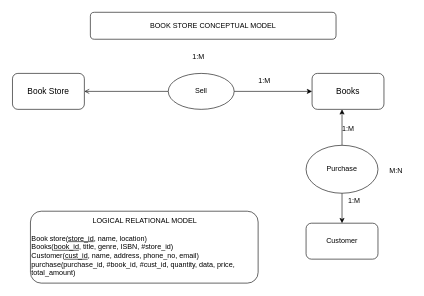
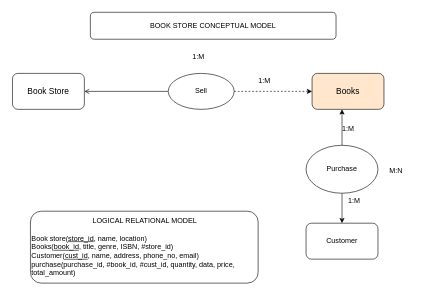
(270, 92) -> (270, 92)
(348, 92) -> (348, 92)
